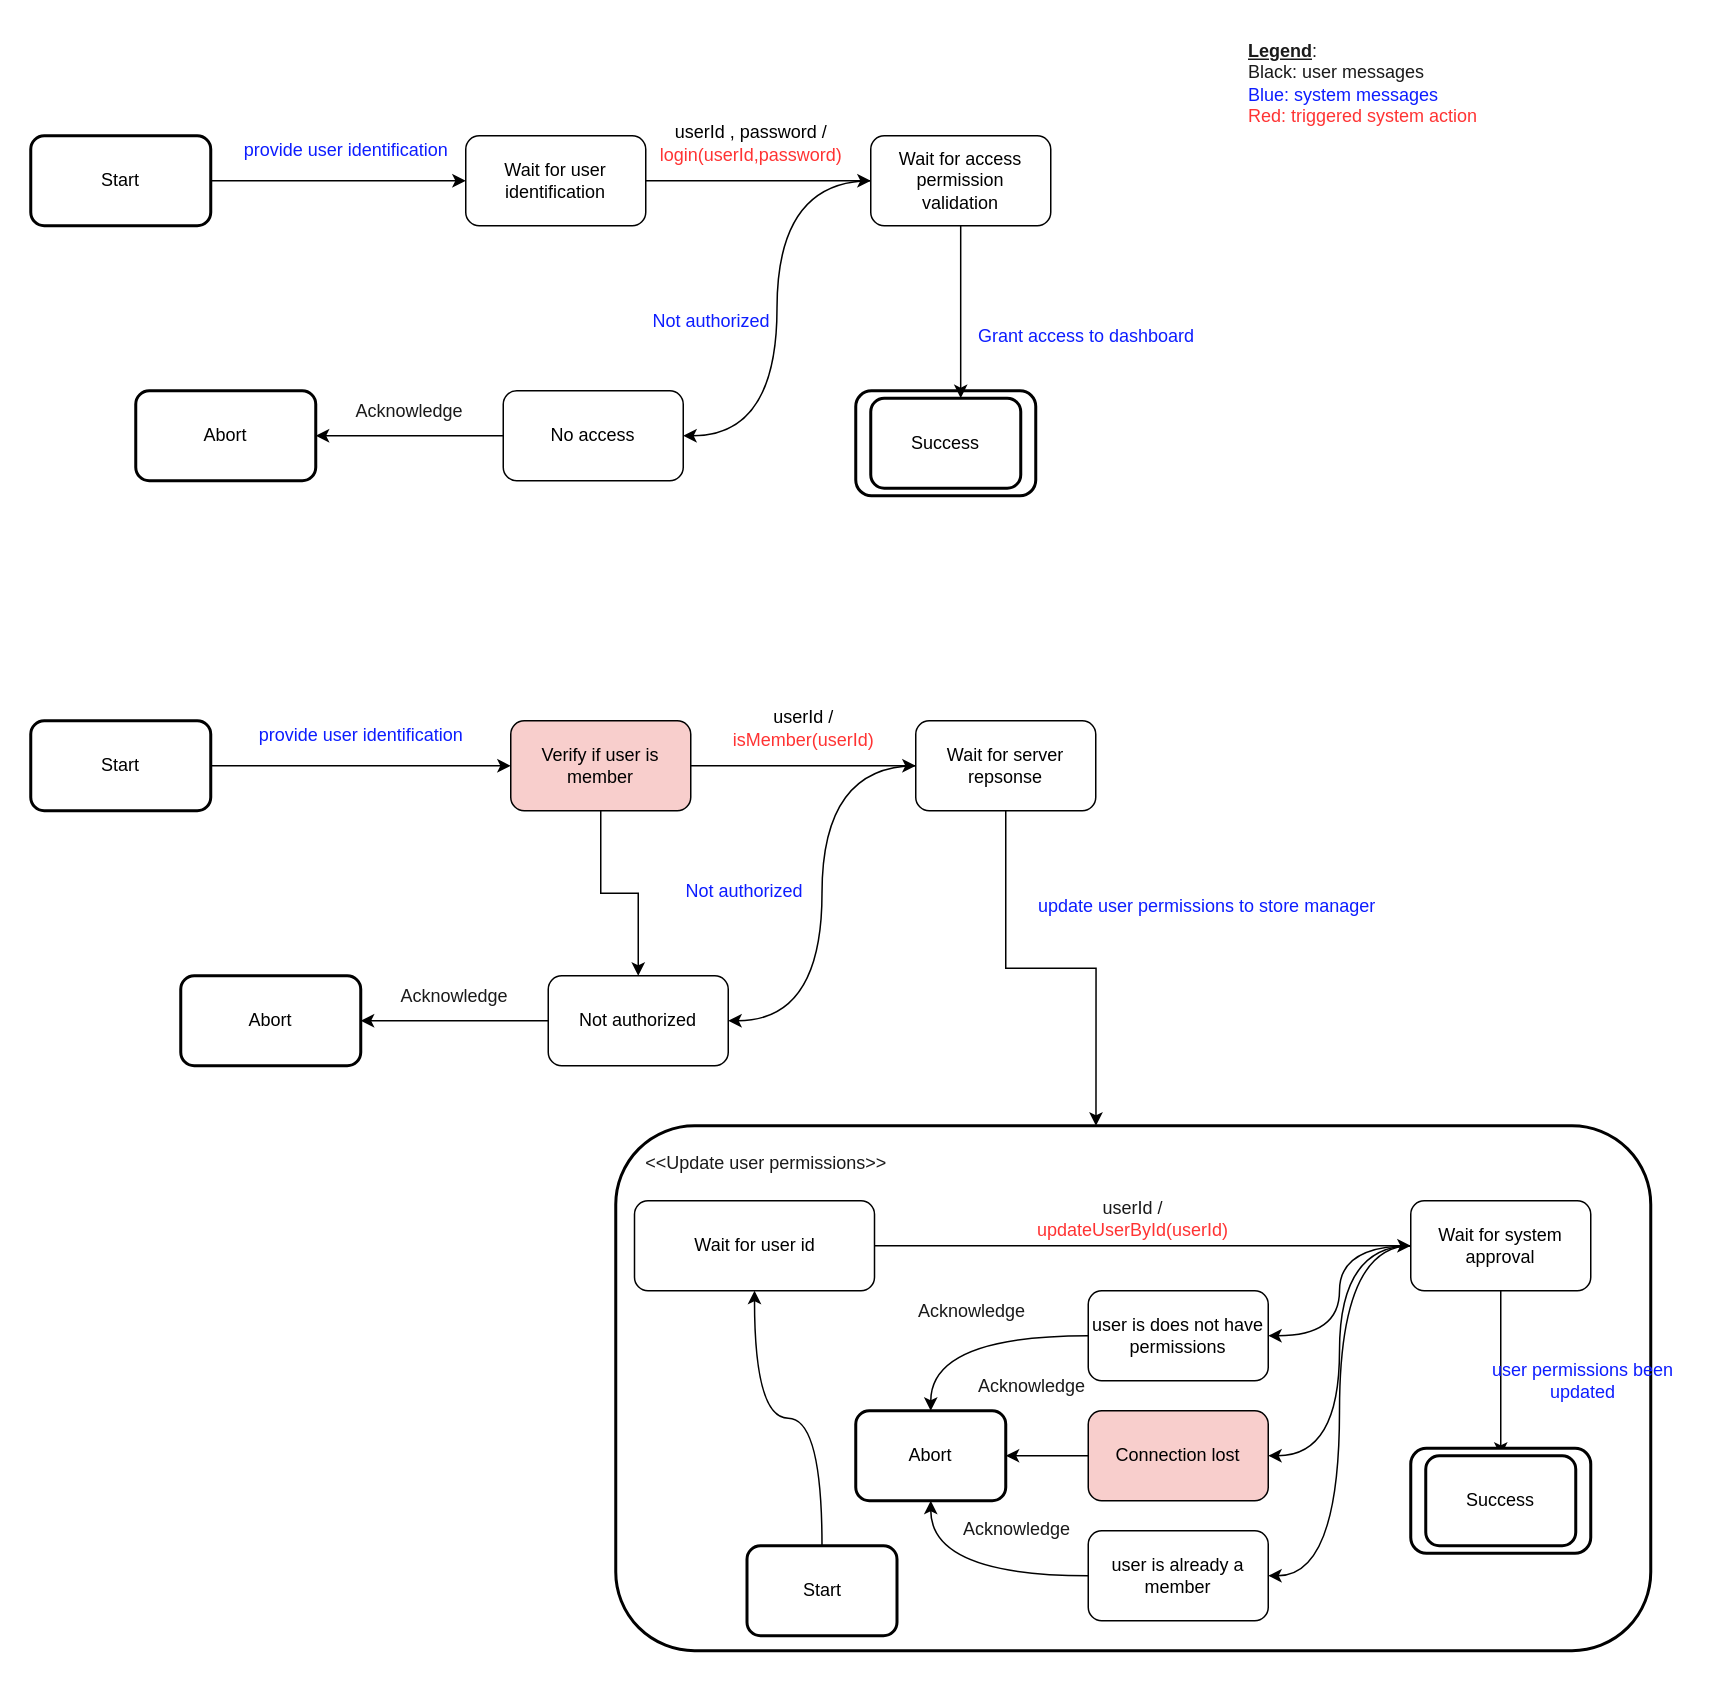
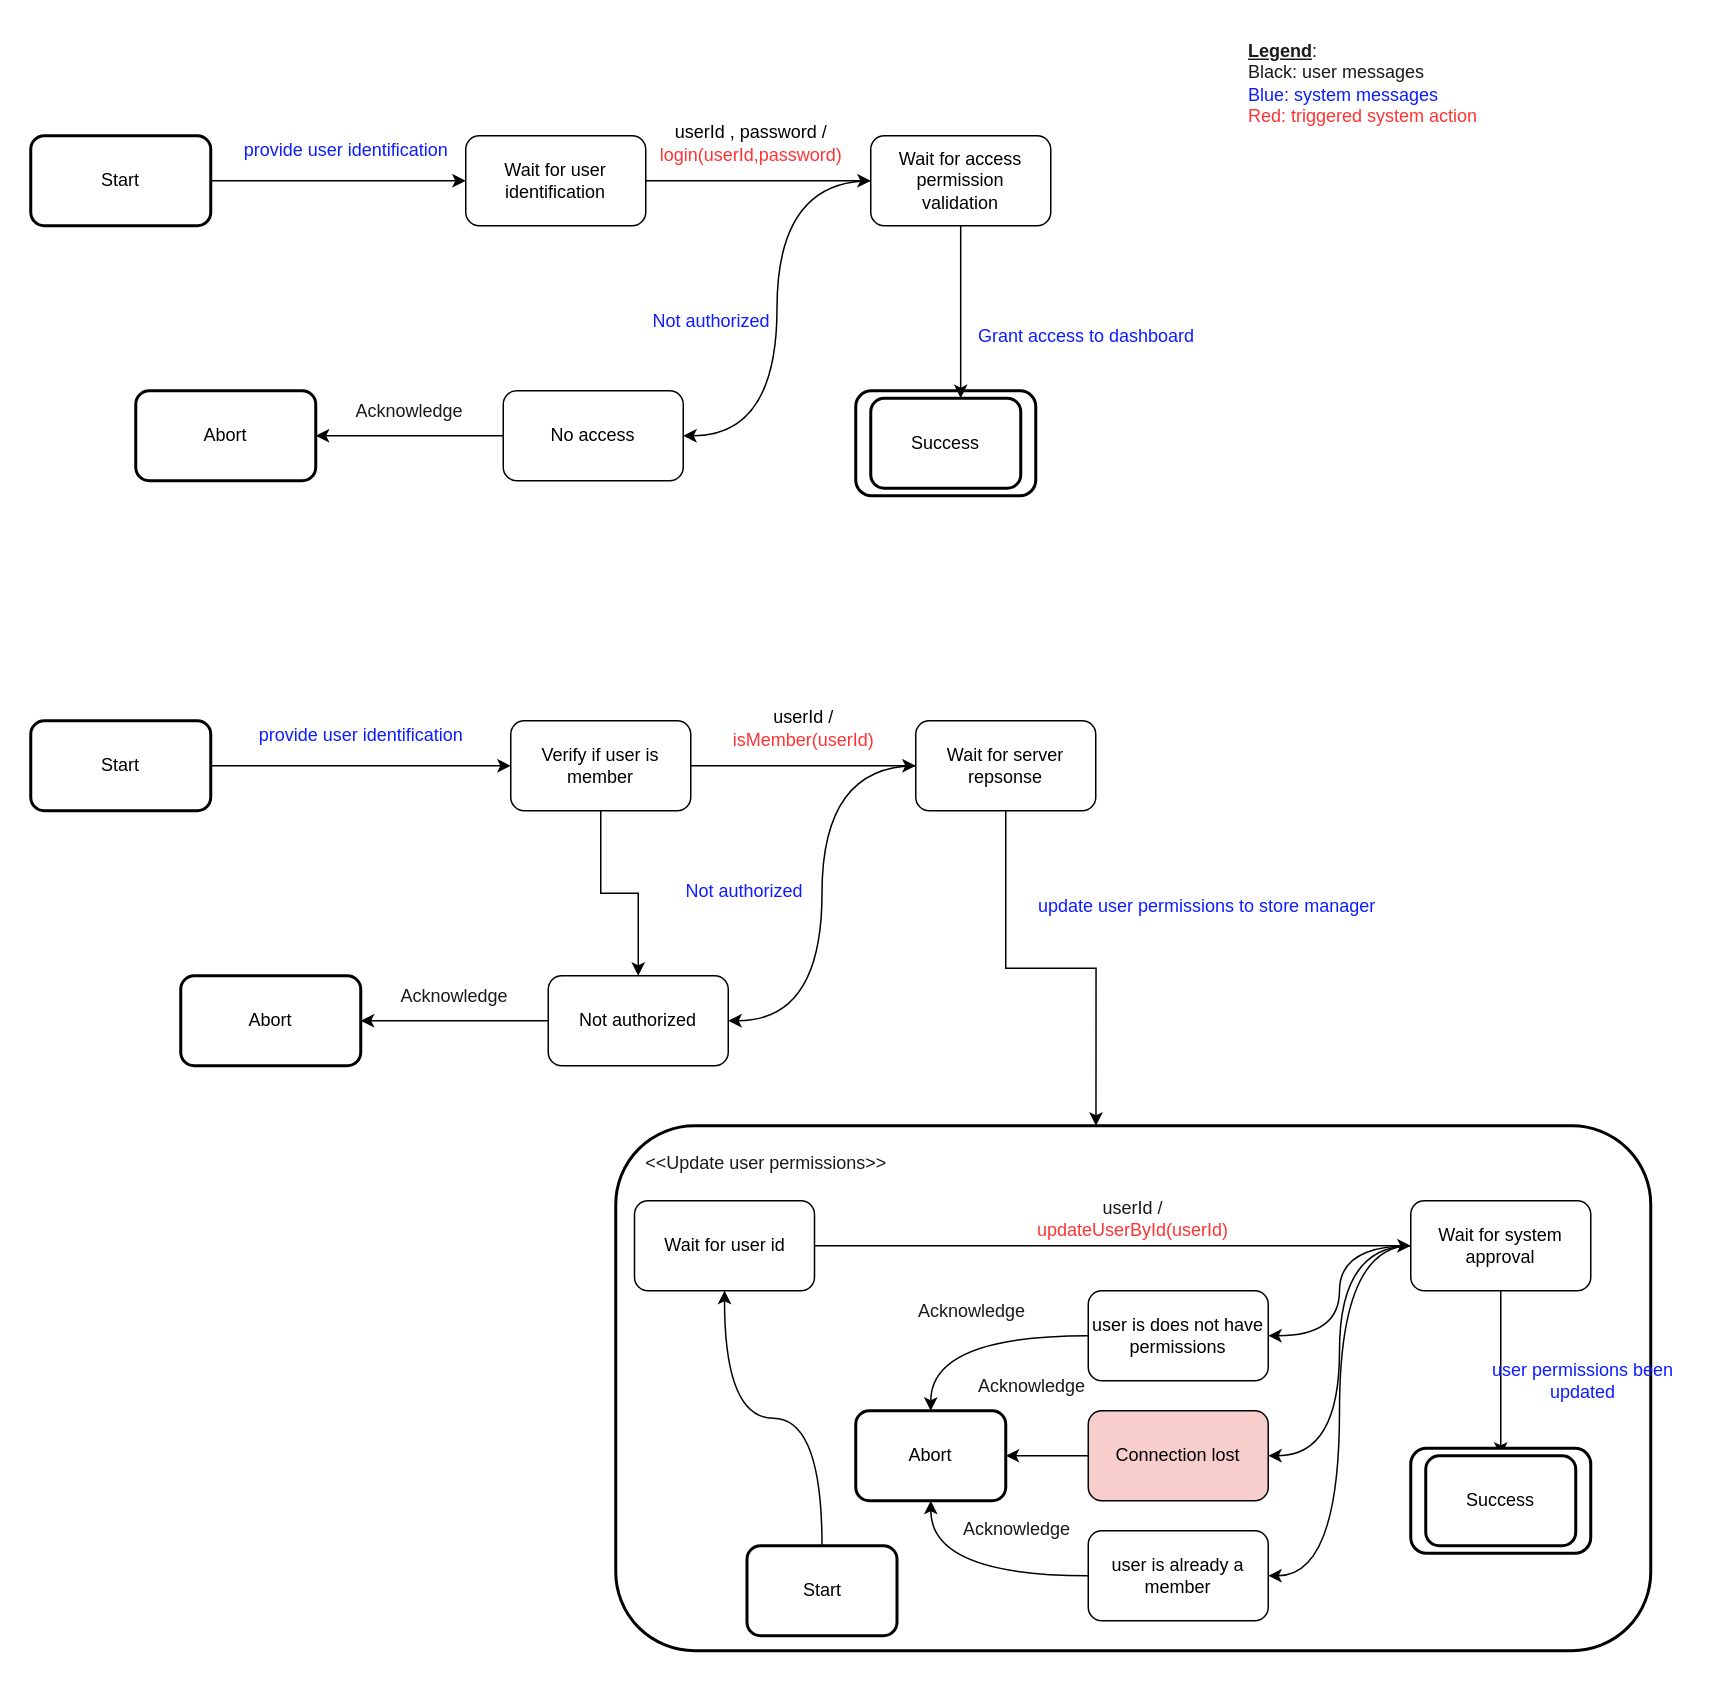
(601, 766) -> (601, 766)
(755, 1246) -> (725, 1246)
